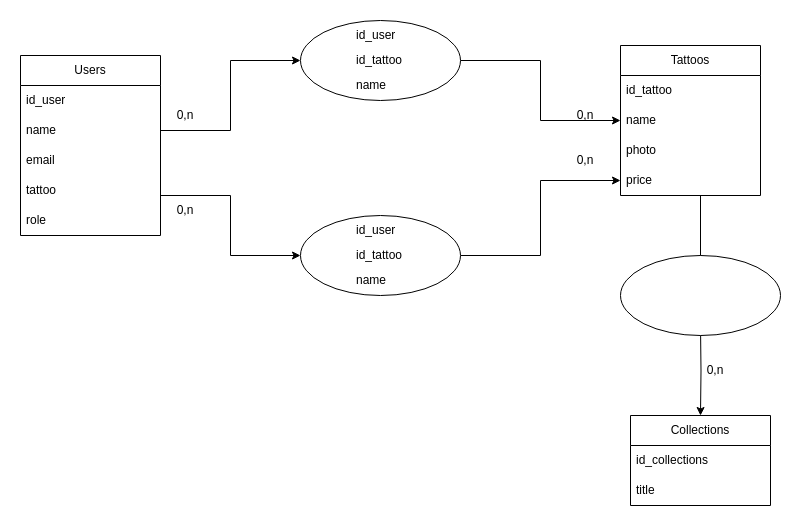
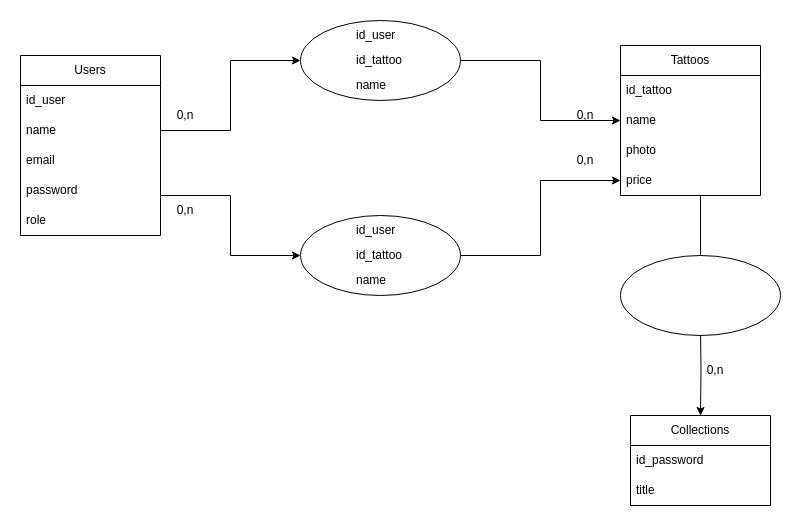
(47, 191) -> (53, 191)
(677, 461) -> (672, 461)
